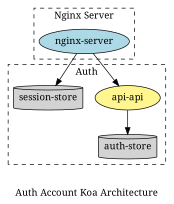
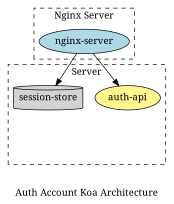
(87, 72) -> (87, 72)
(128, 98) -> (128, 98)
(128, 147) -> none
